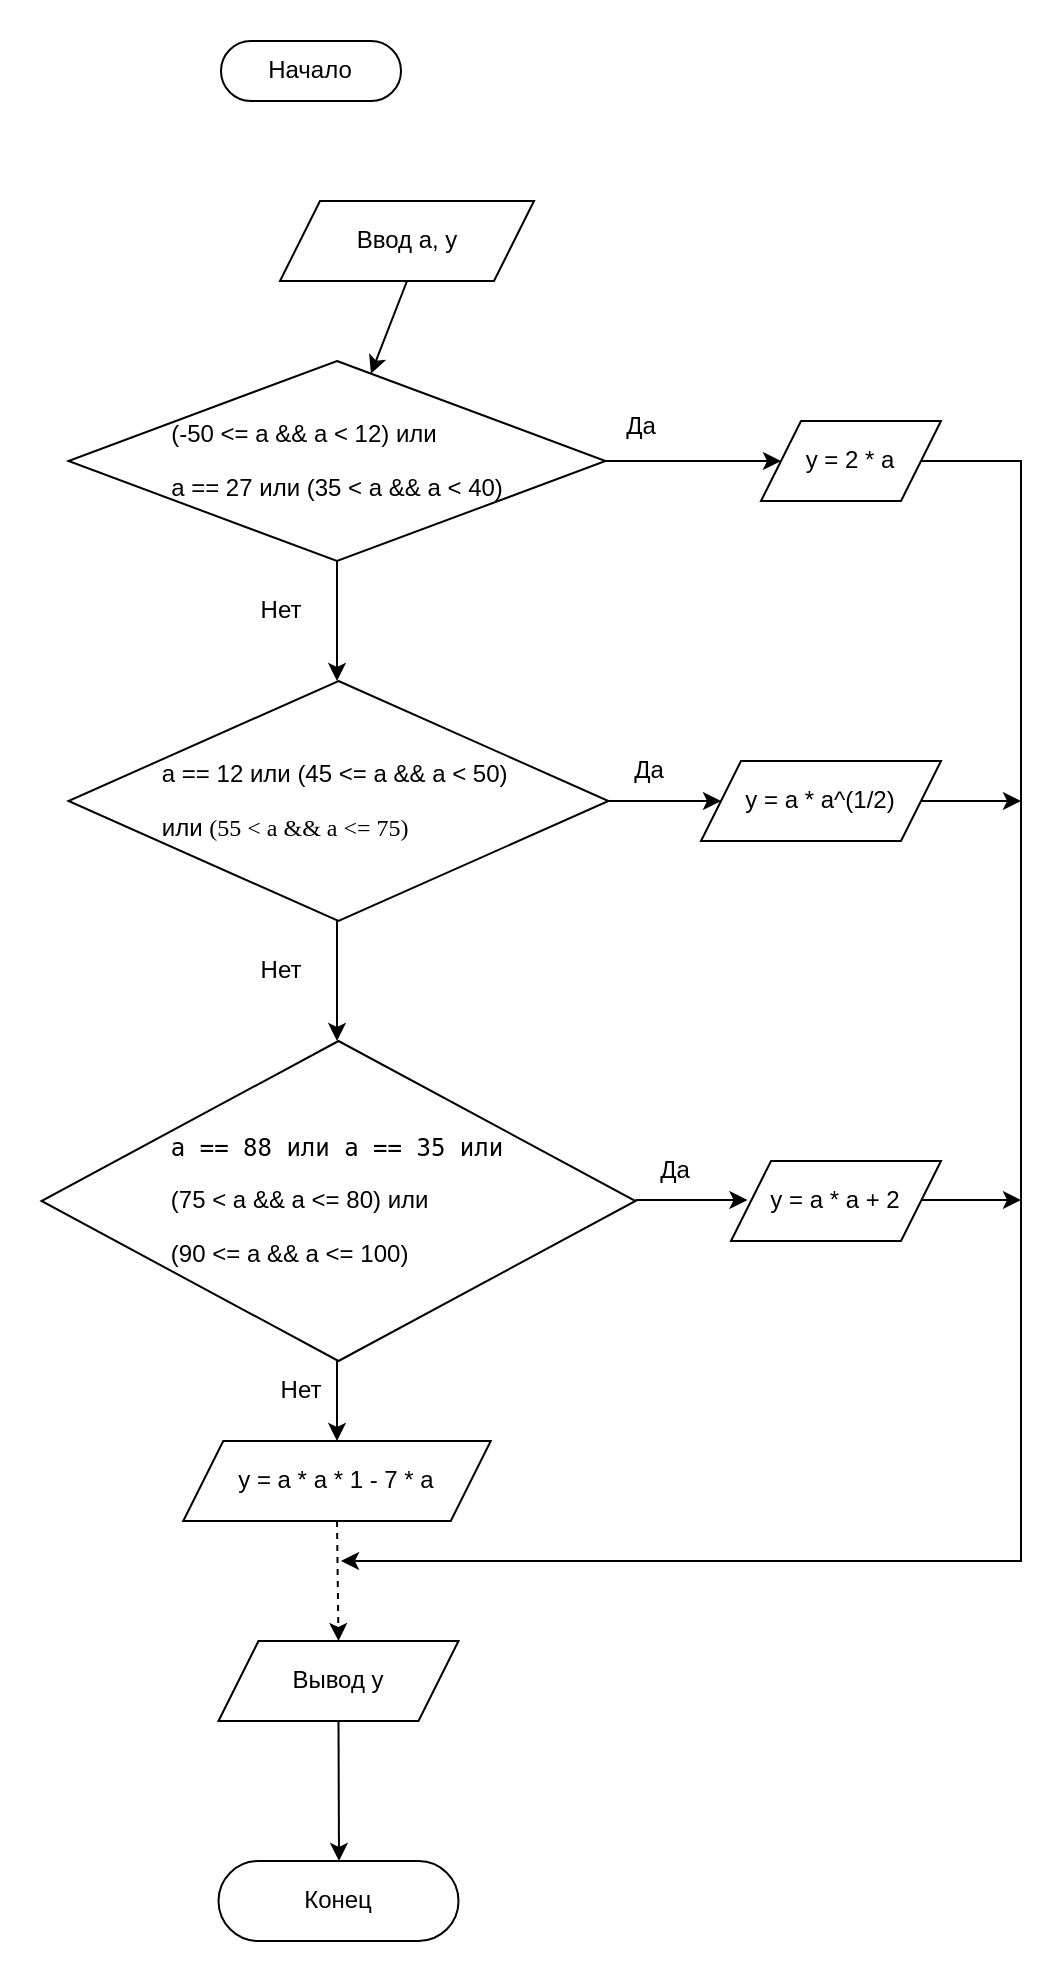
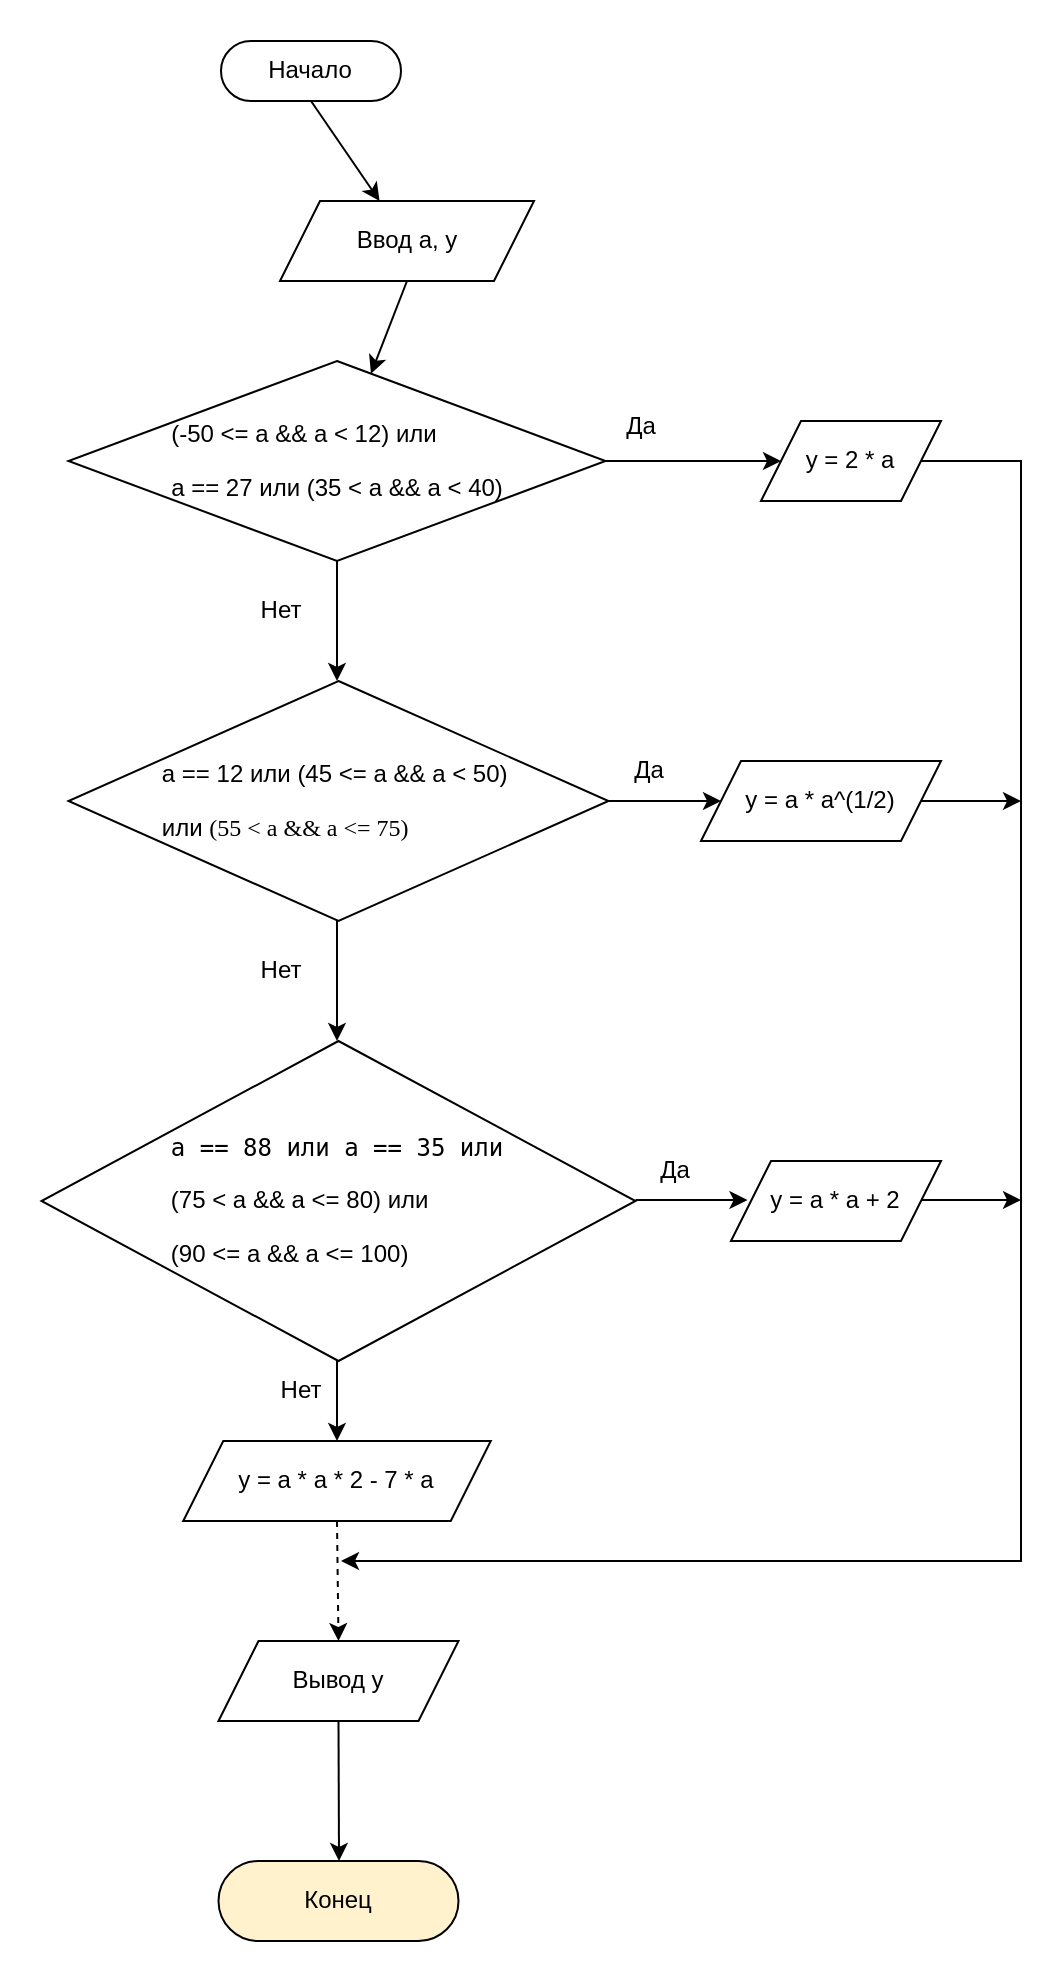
none -> (342, 146)
(337, 1481) -> (337, 1481)
(339, 1901) -> (339, 1901)
